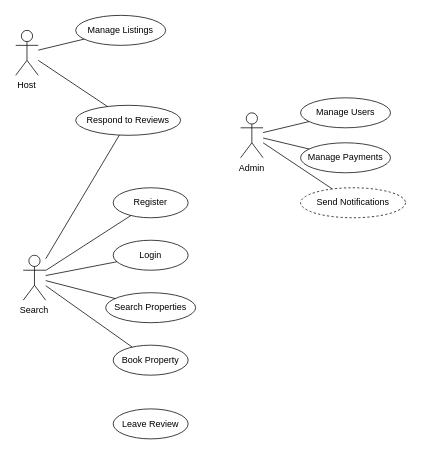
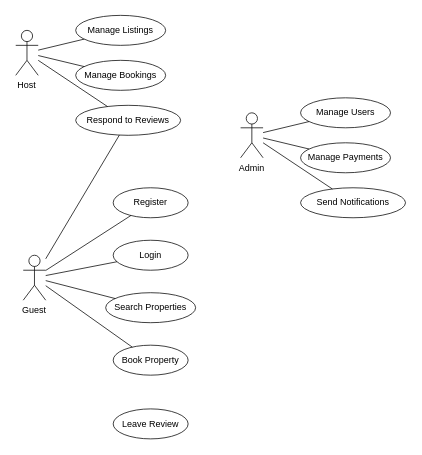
none -> (60, 61)
none -> (120, 75)
(353, 203) -> (353, 203)
(34, 311) -> (34, 311)
